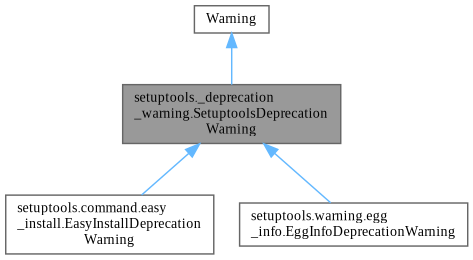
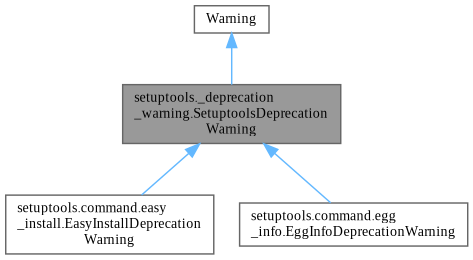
(354, 225) -> (354, 225)
